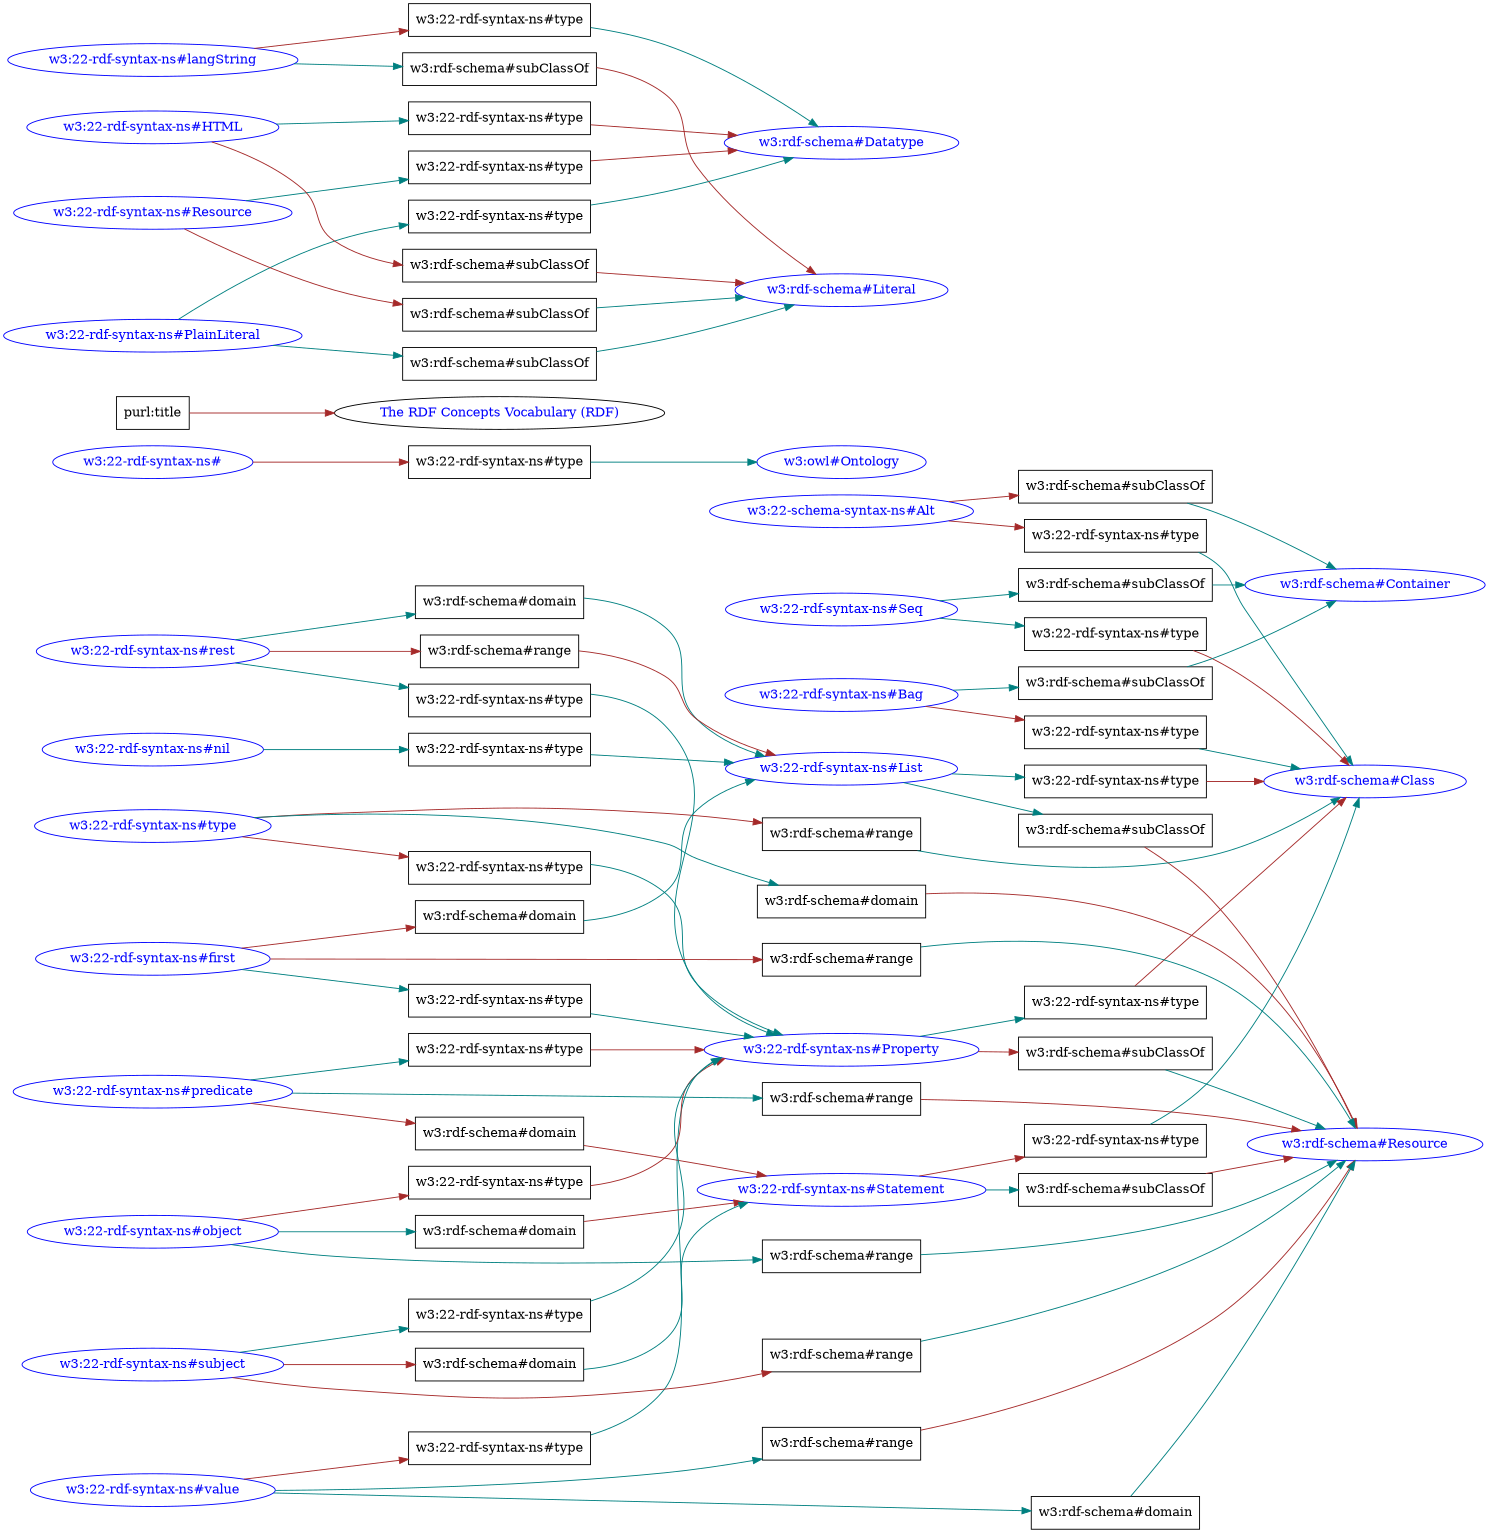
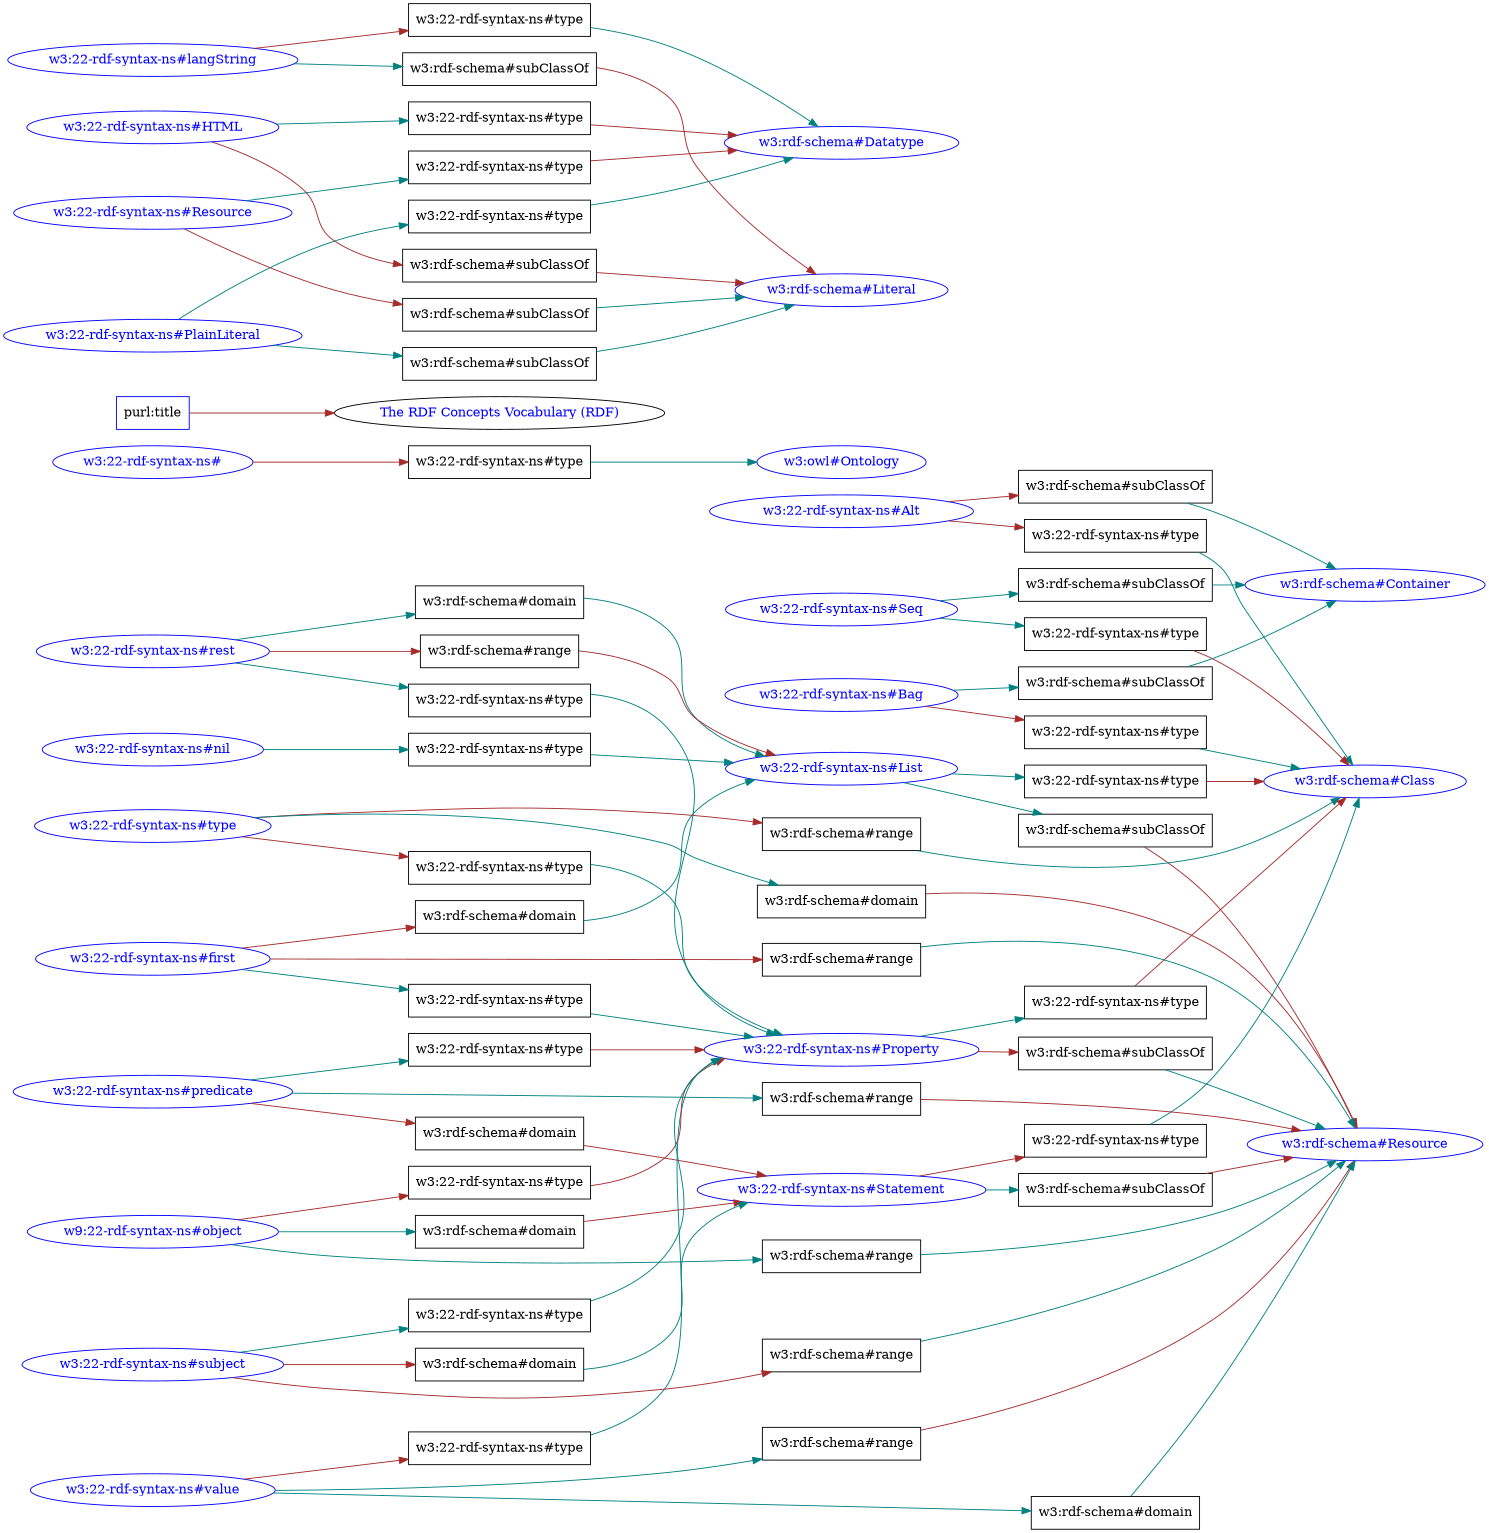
(153, 413) -> (153, 413)
(842, 511) -> (842, 511)
(153, 1232) -> (153, 1232)
